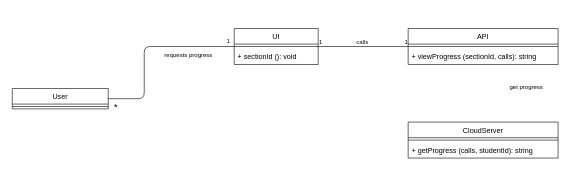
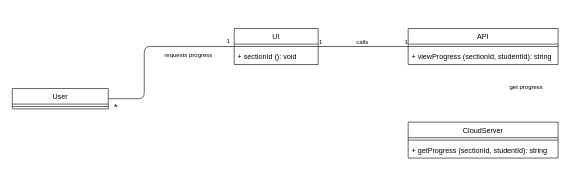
(484, 57) -> (494, 57)
(484, 151) -> (493, 151)
